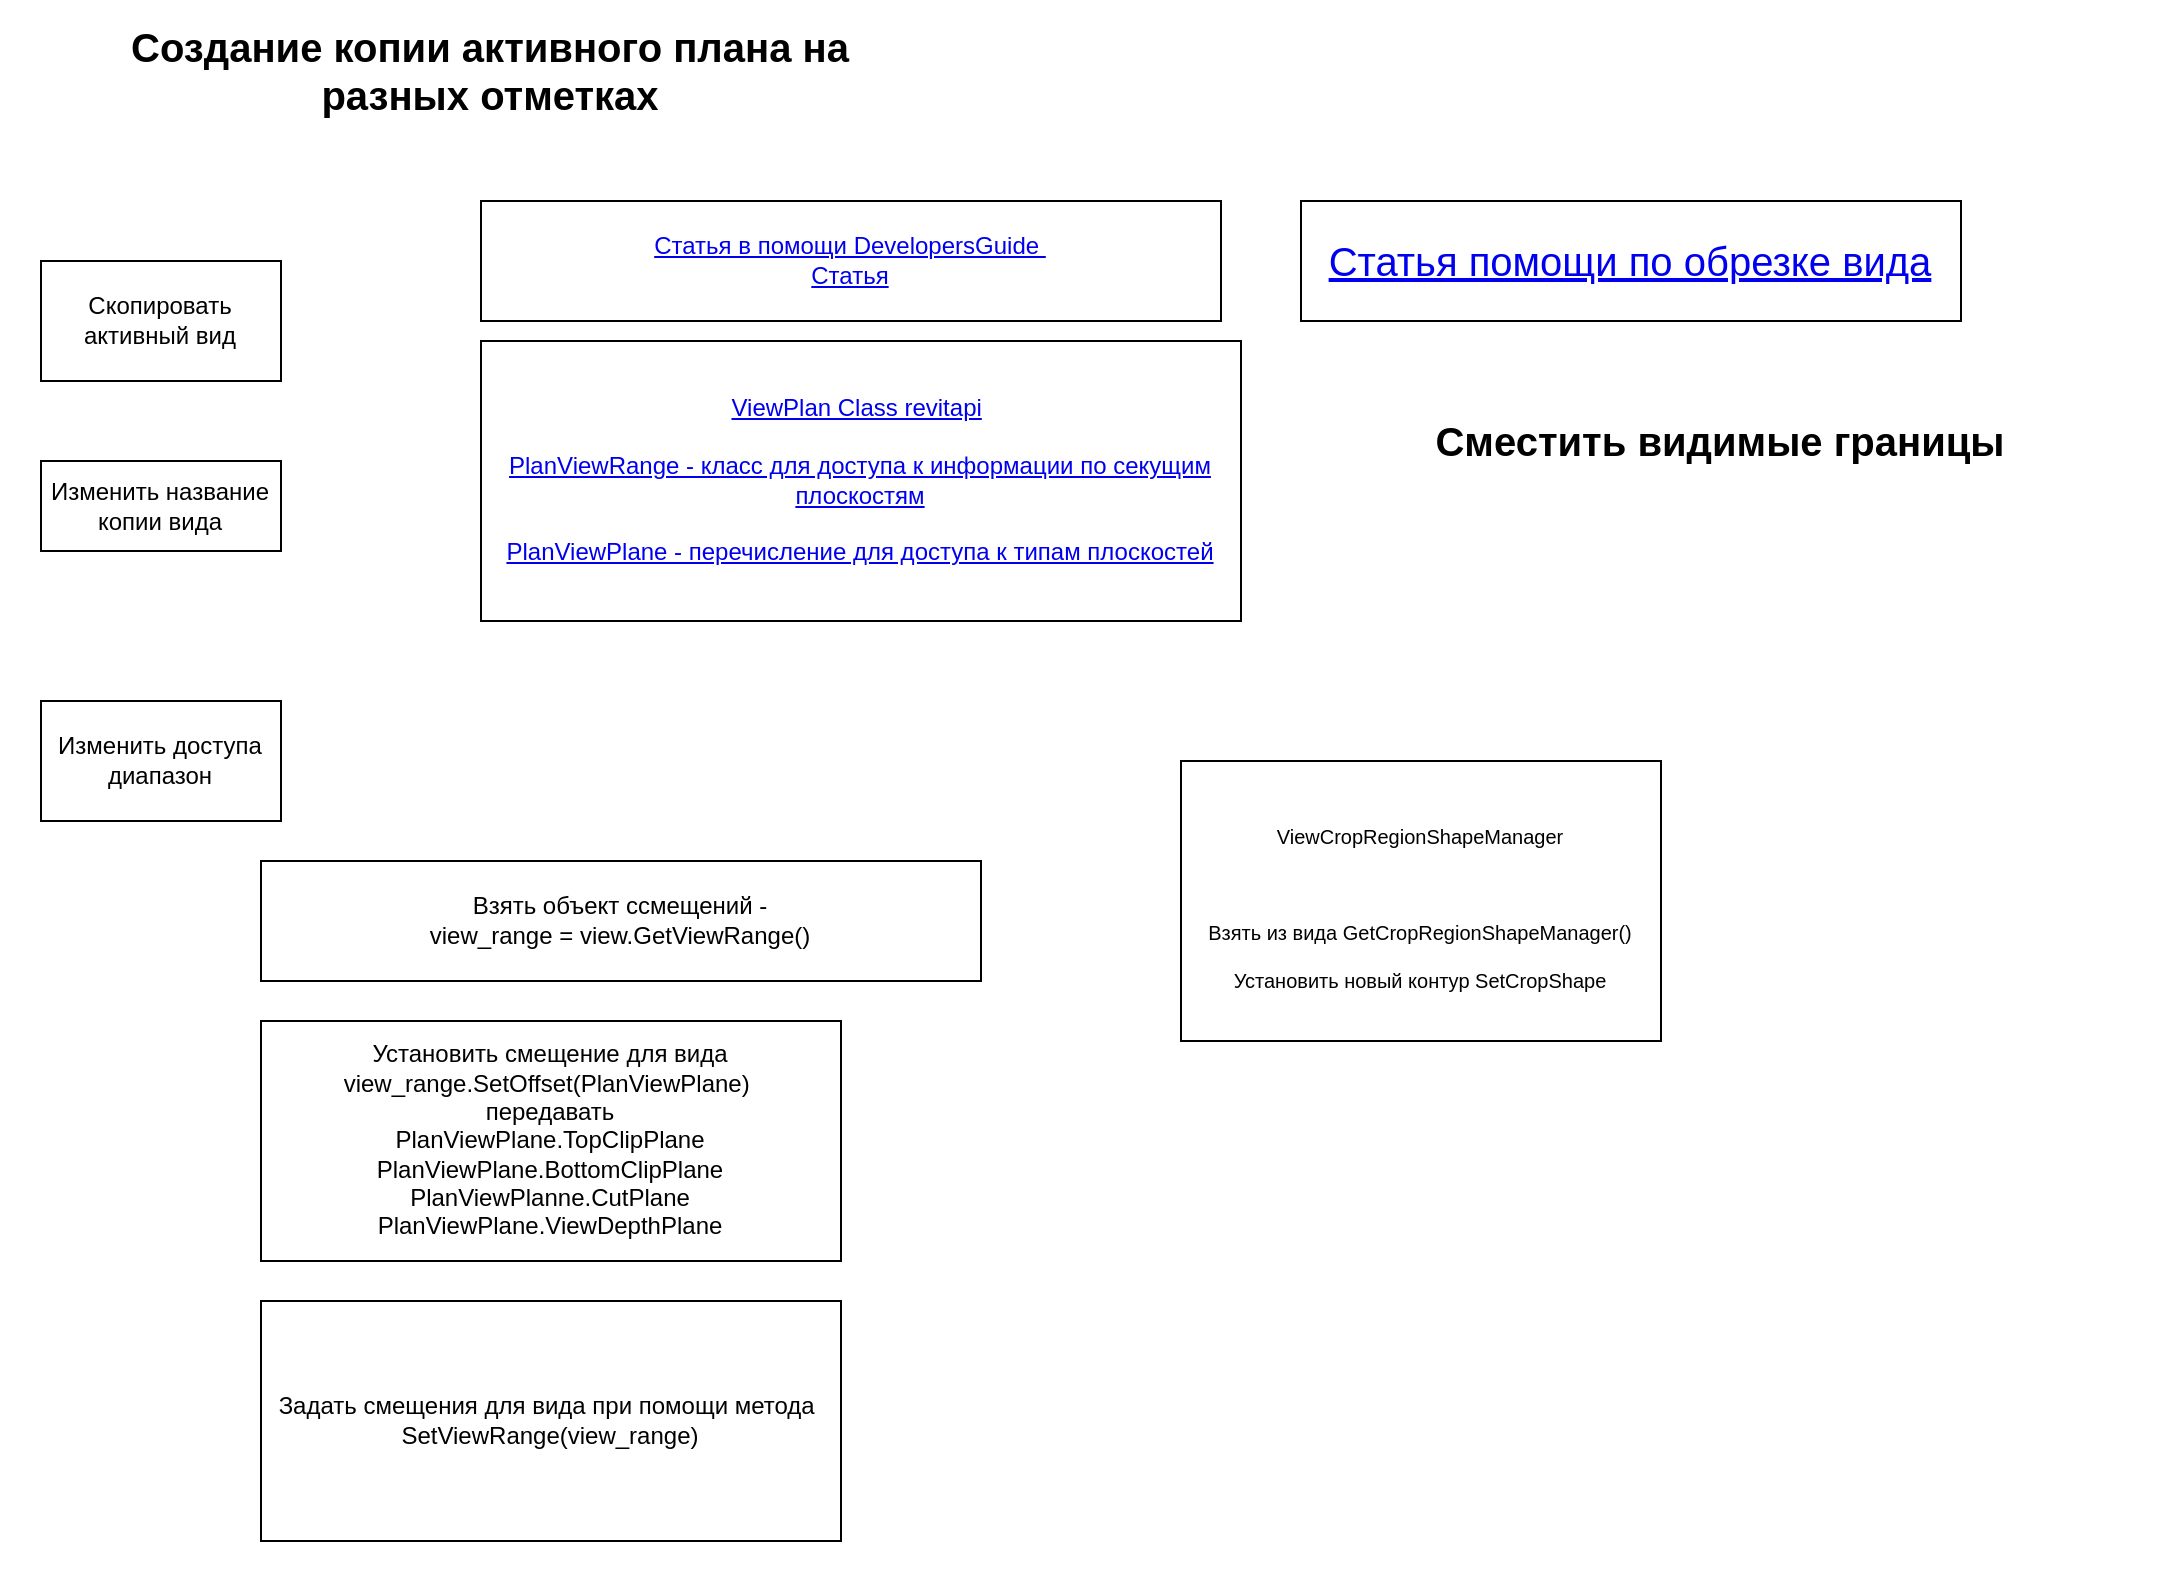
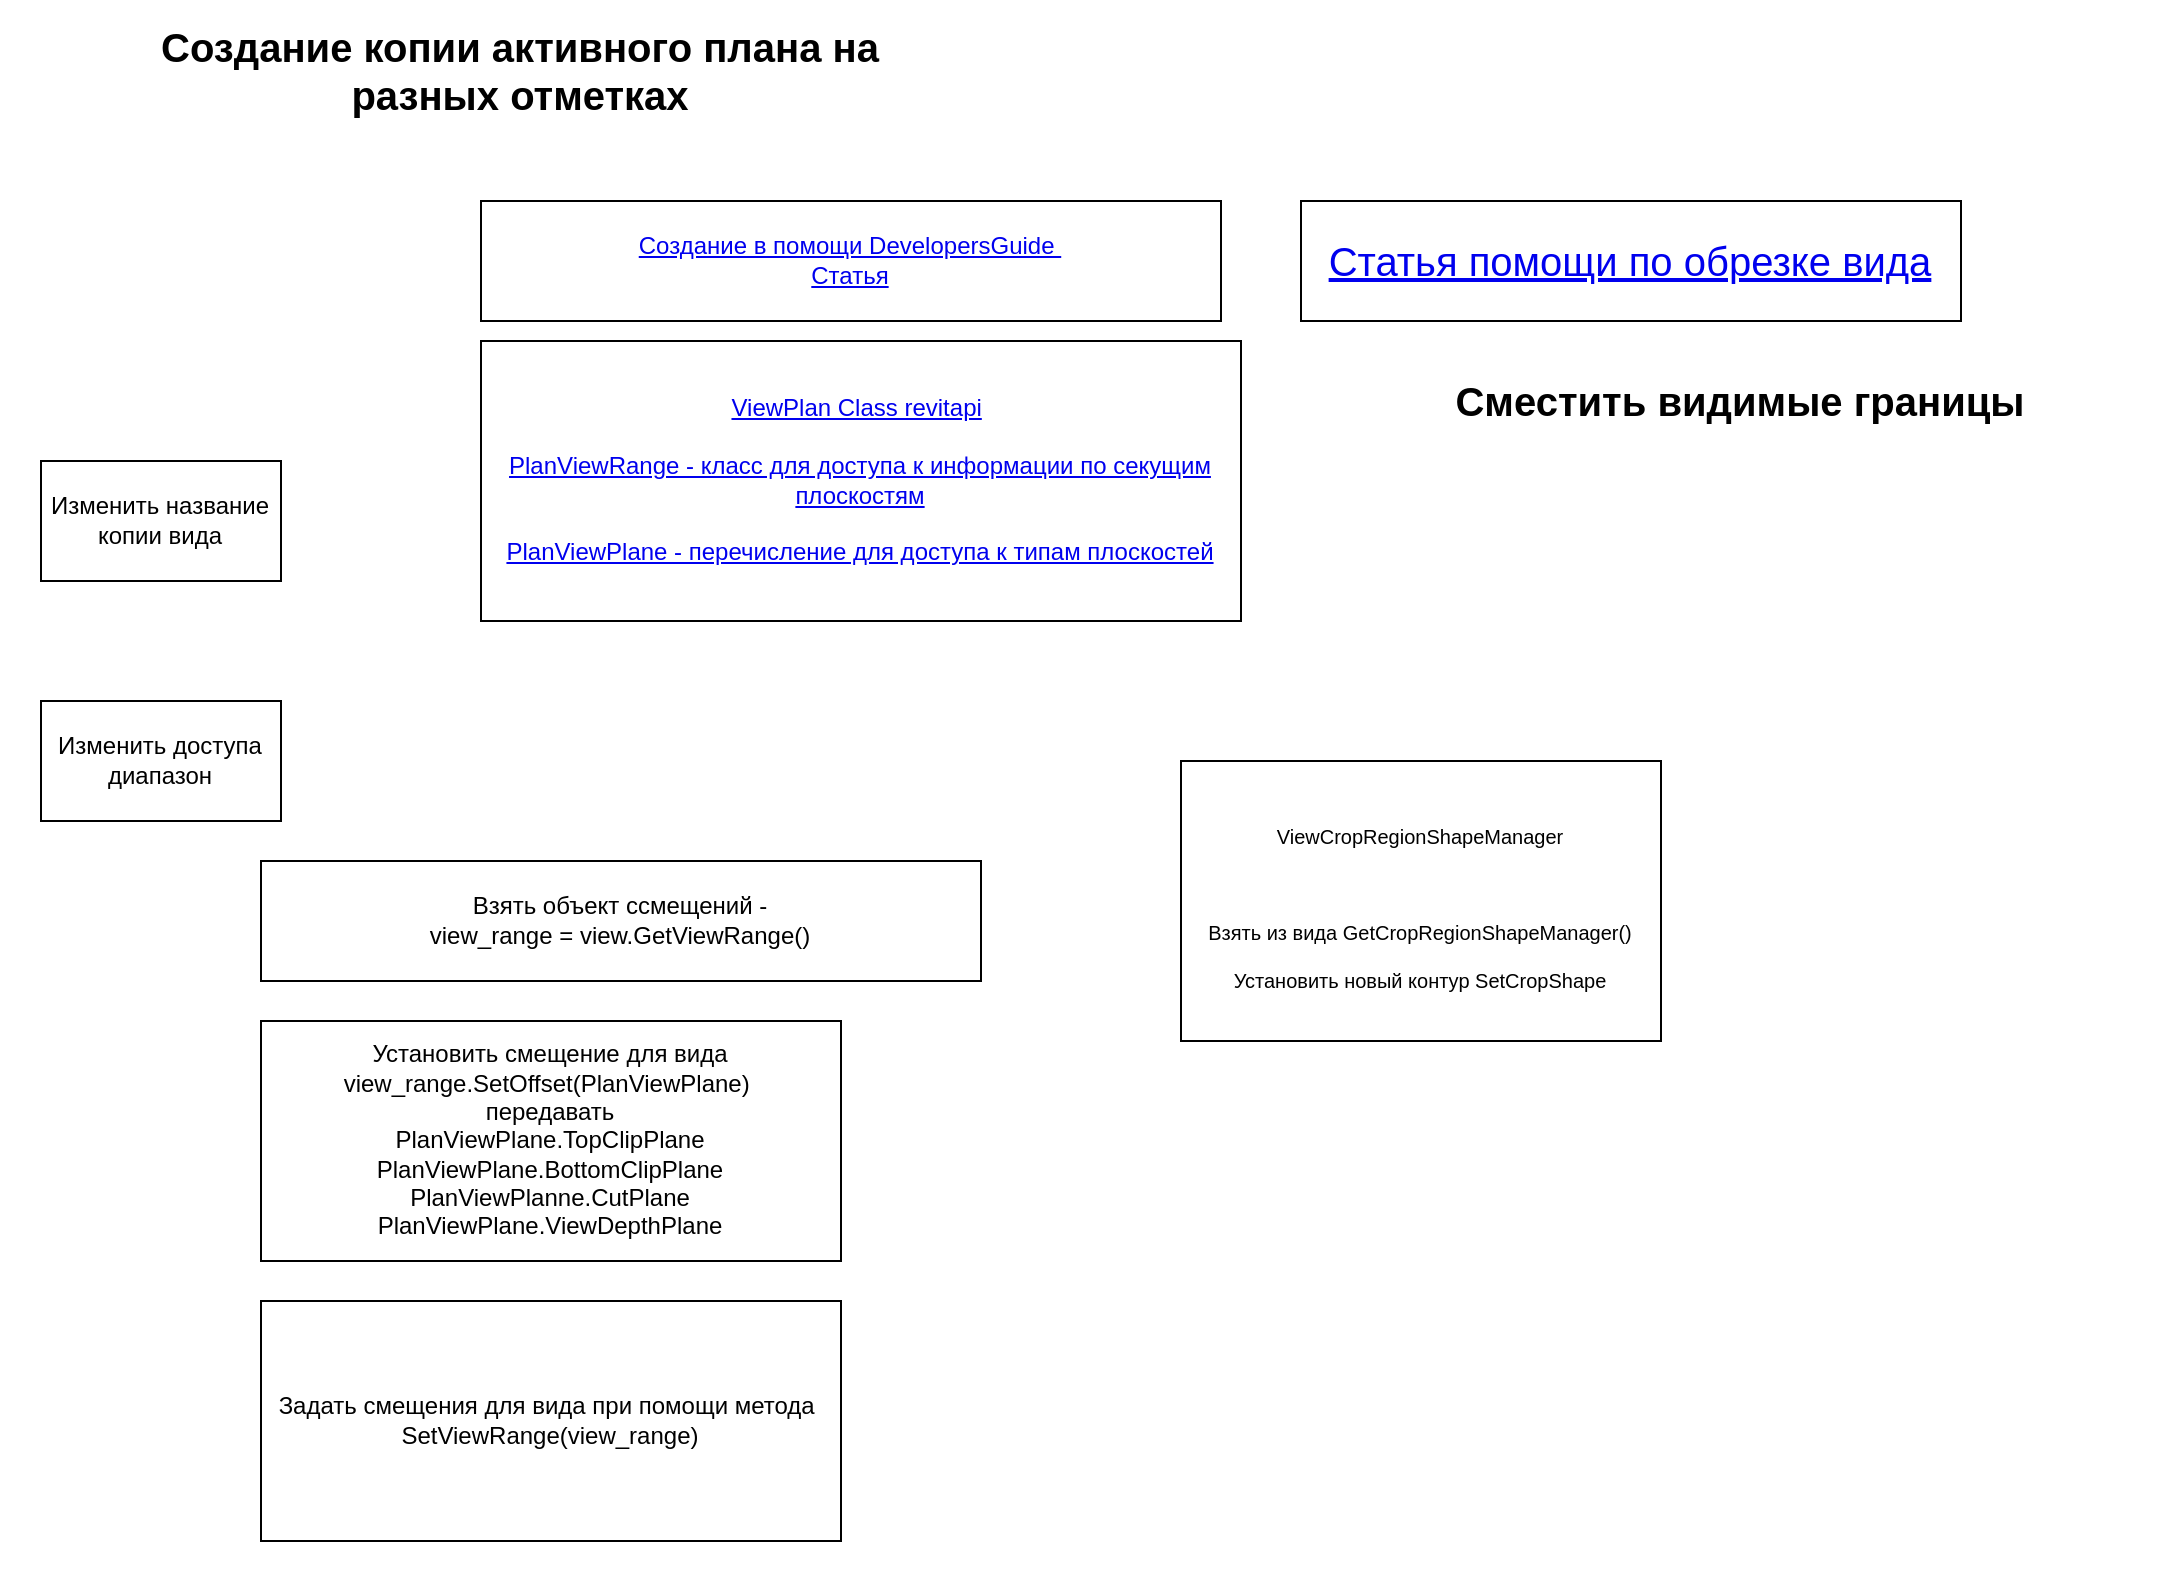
(491, 71) -> (521, 71)
(851, 261) -> (851, 261)
(161, 321) -> none
(1721, 441) -> (1741, 401)
(161, 506) -> (161, 521)
